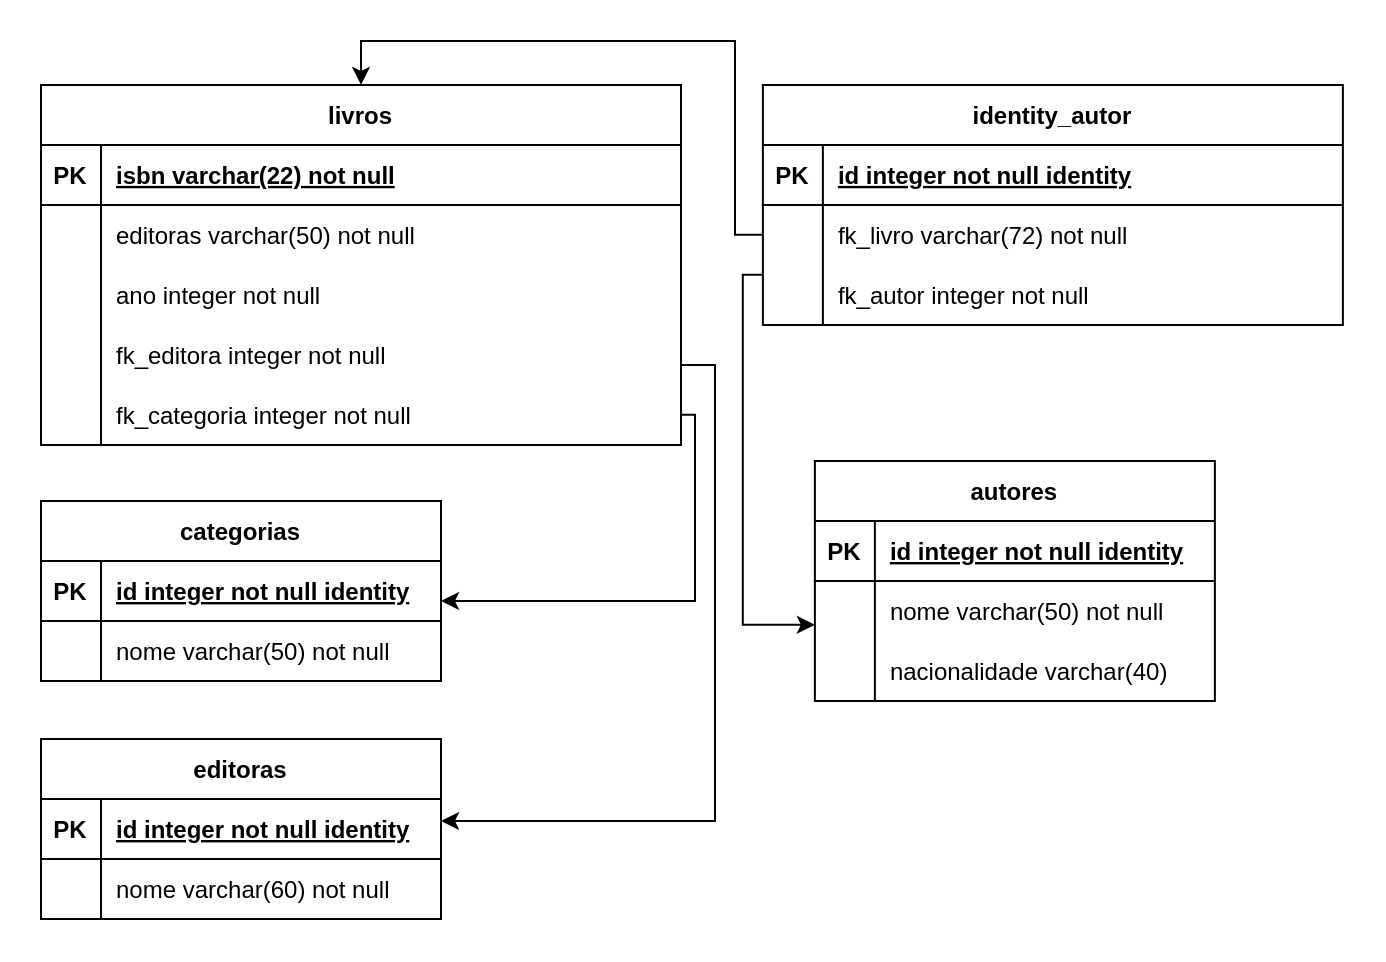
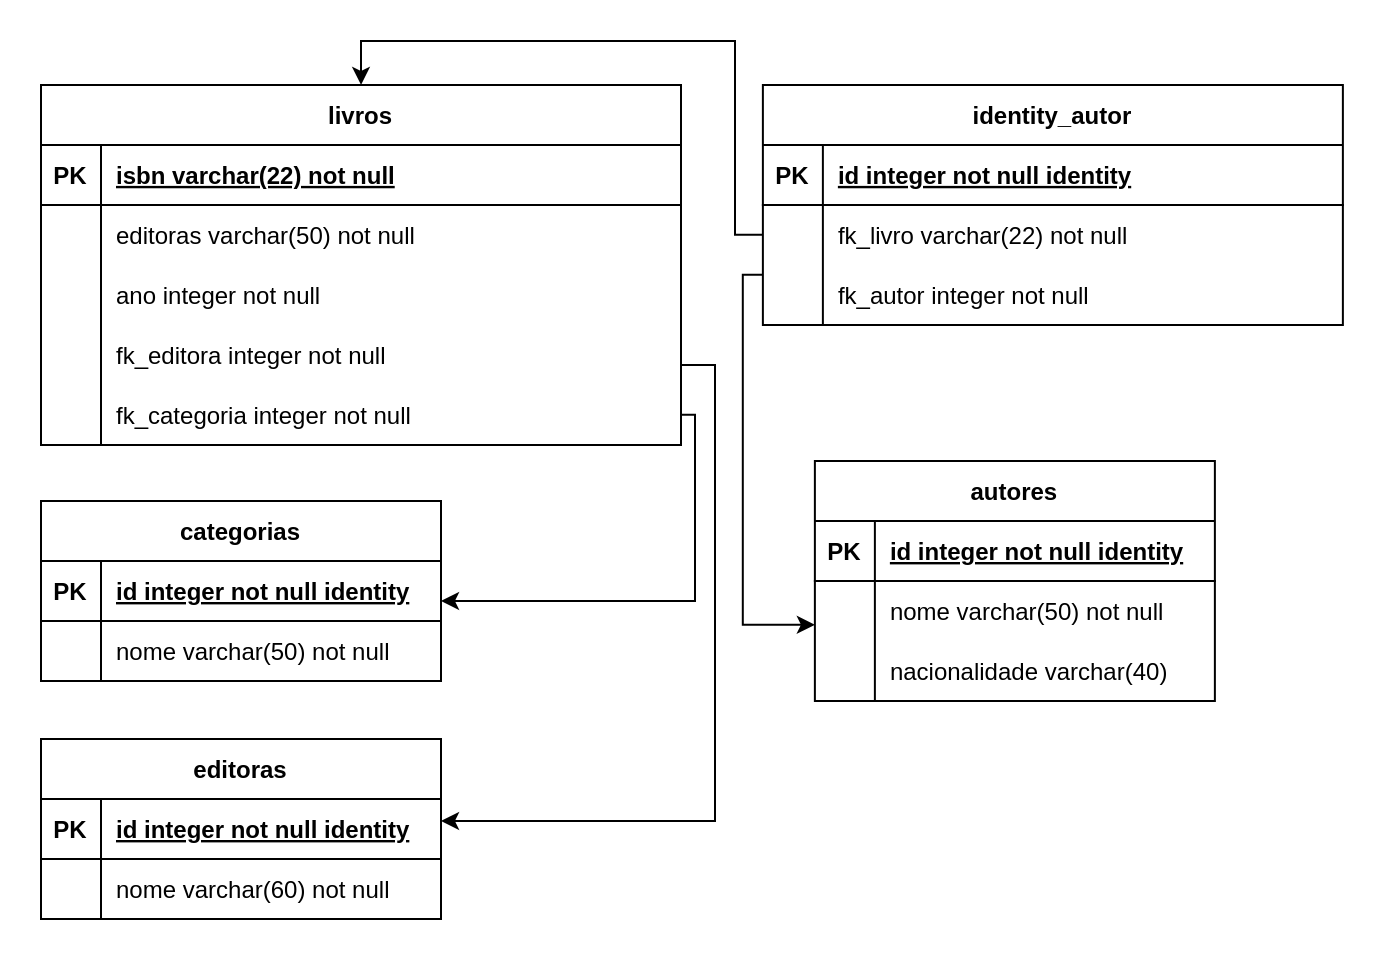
(1011, 236) -> (1011, 236)
